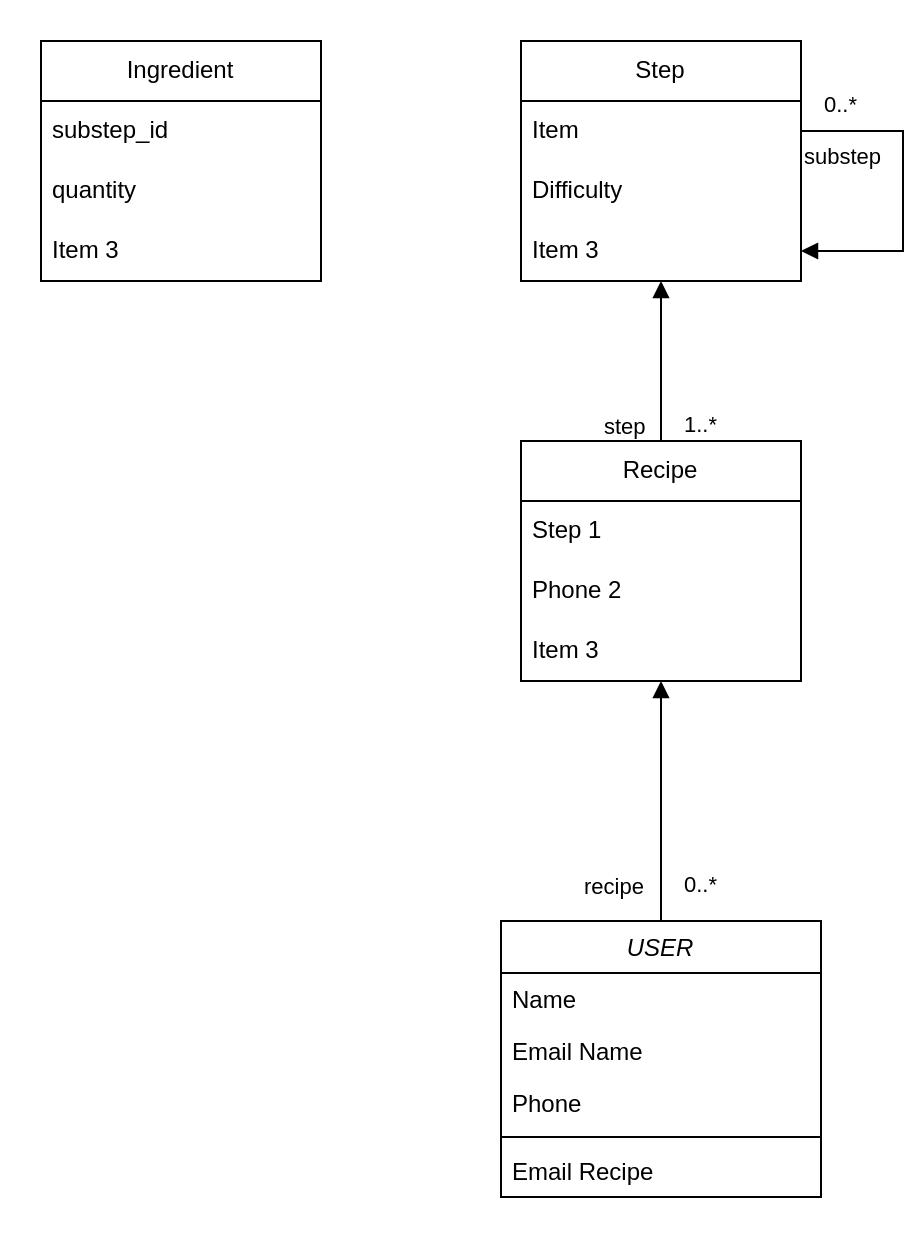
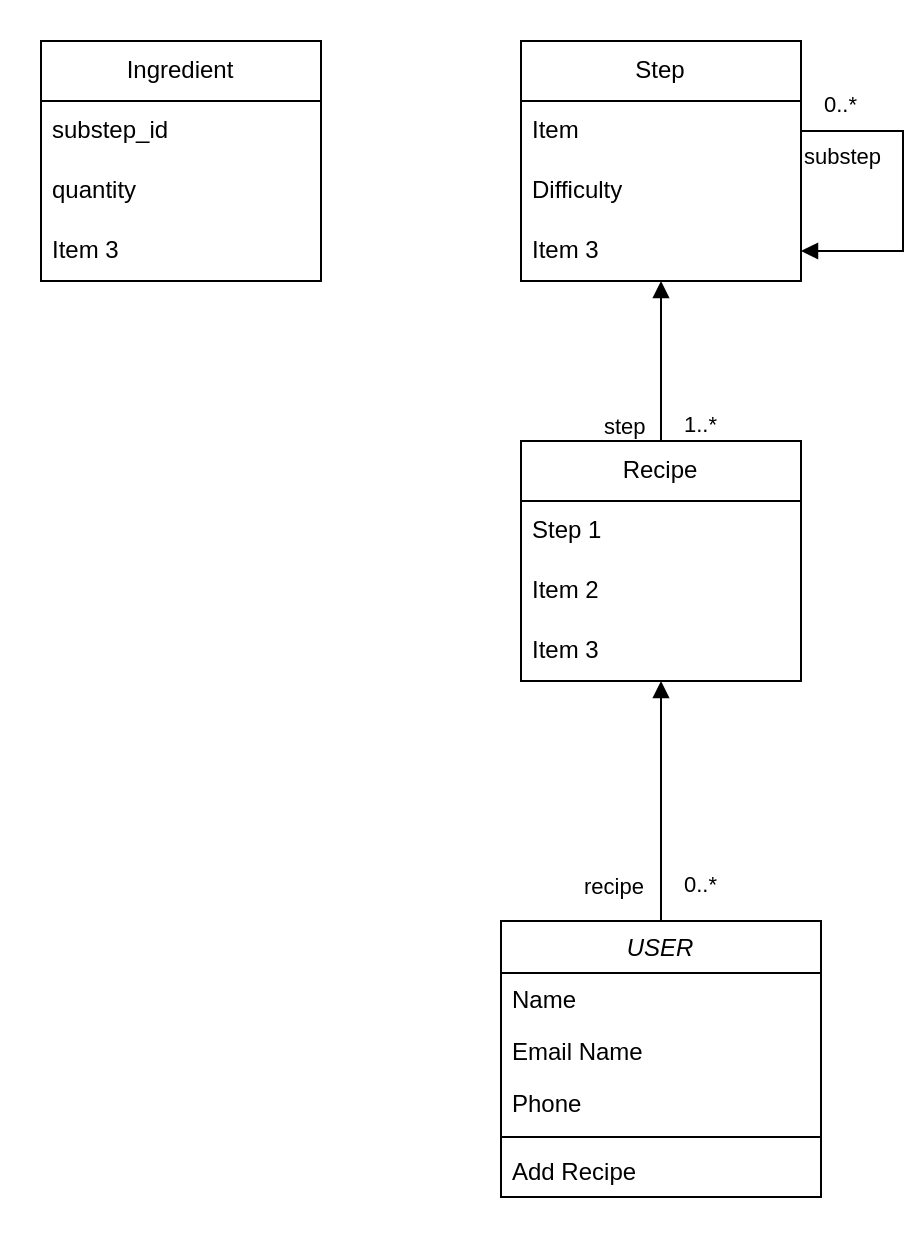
(577, 591) -> (570, 591)
(580, 1172) -> (573, 1172)
